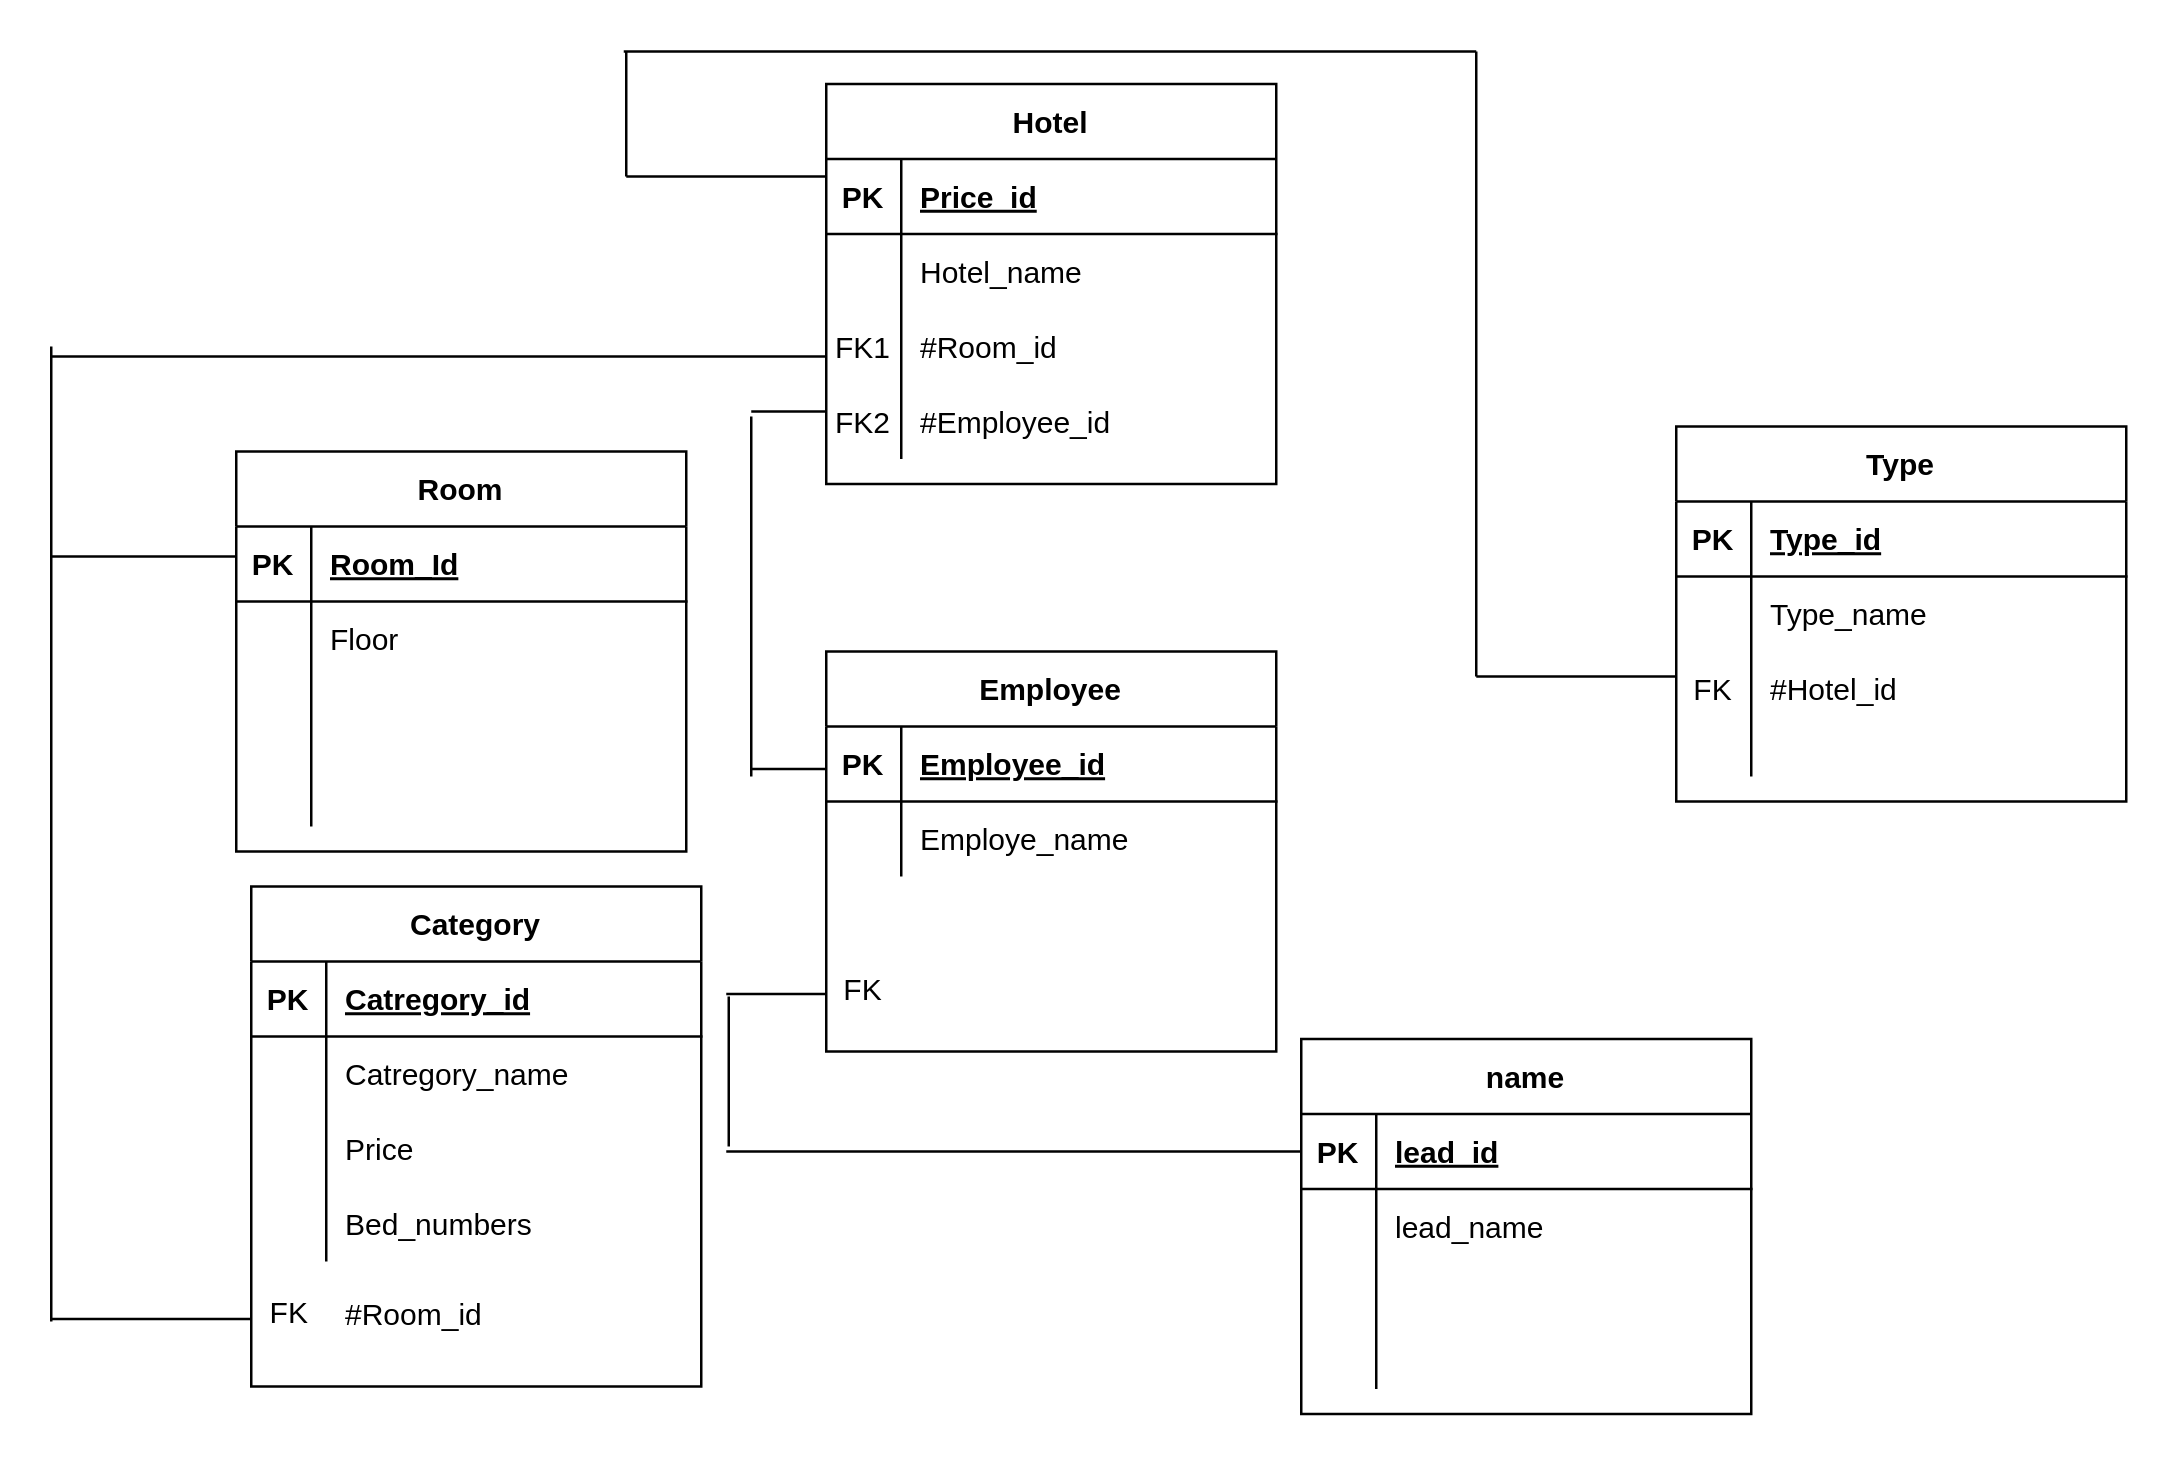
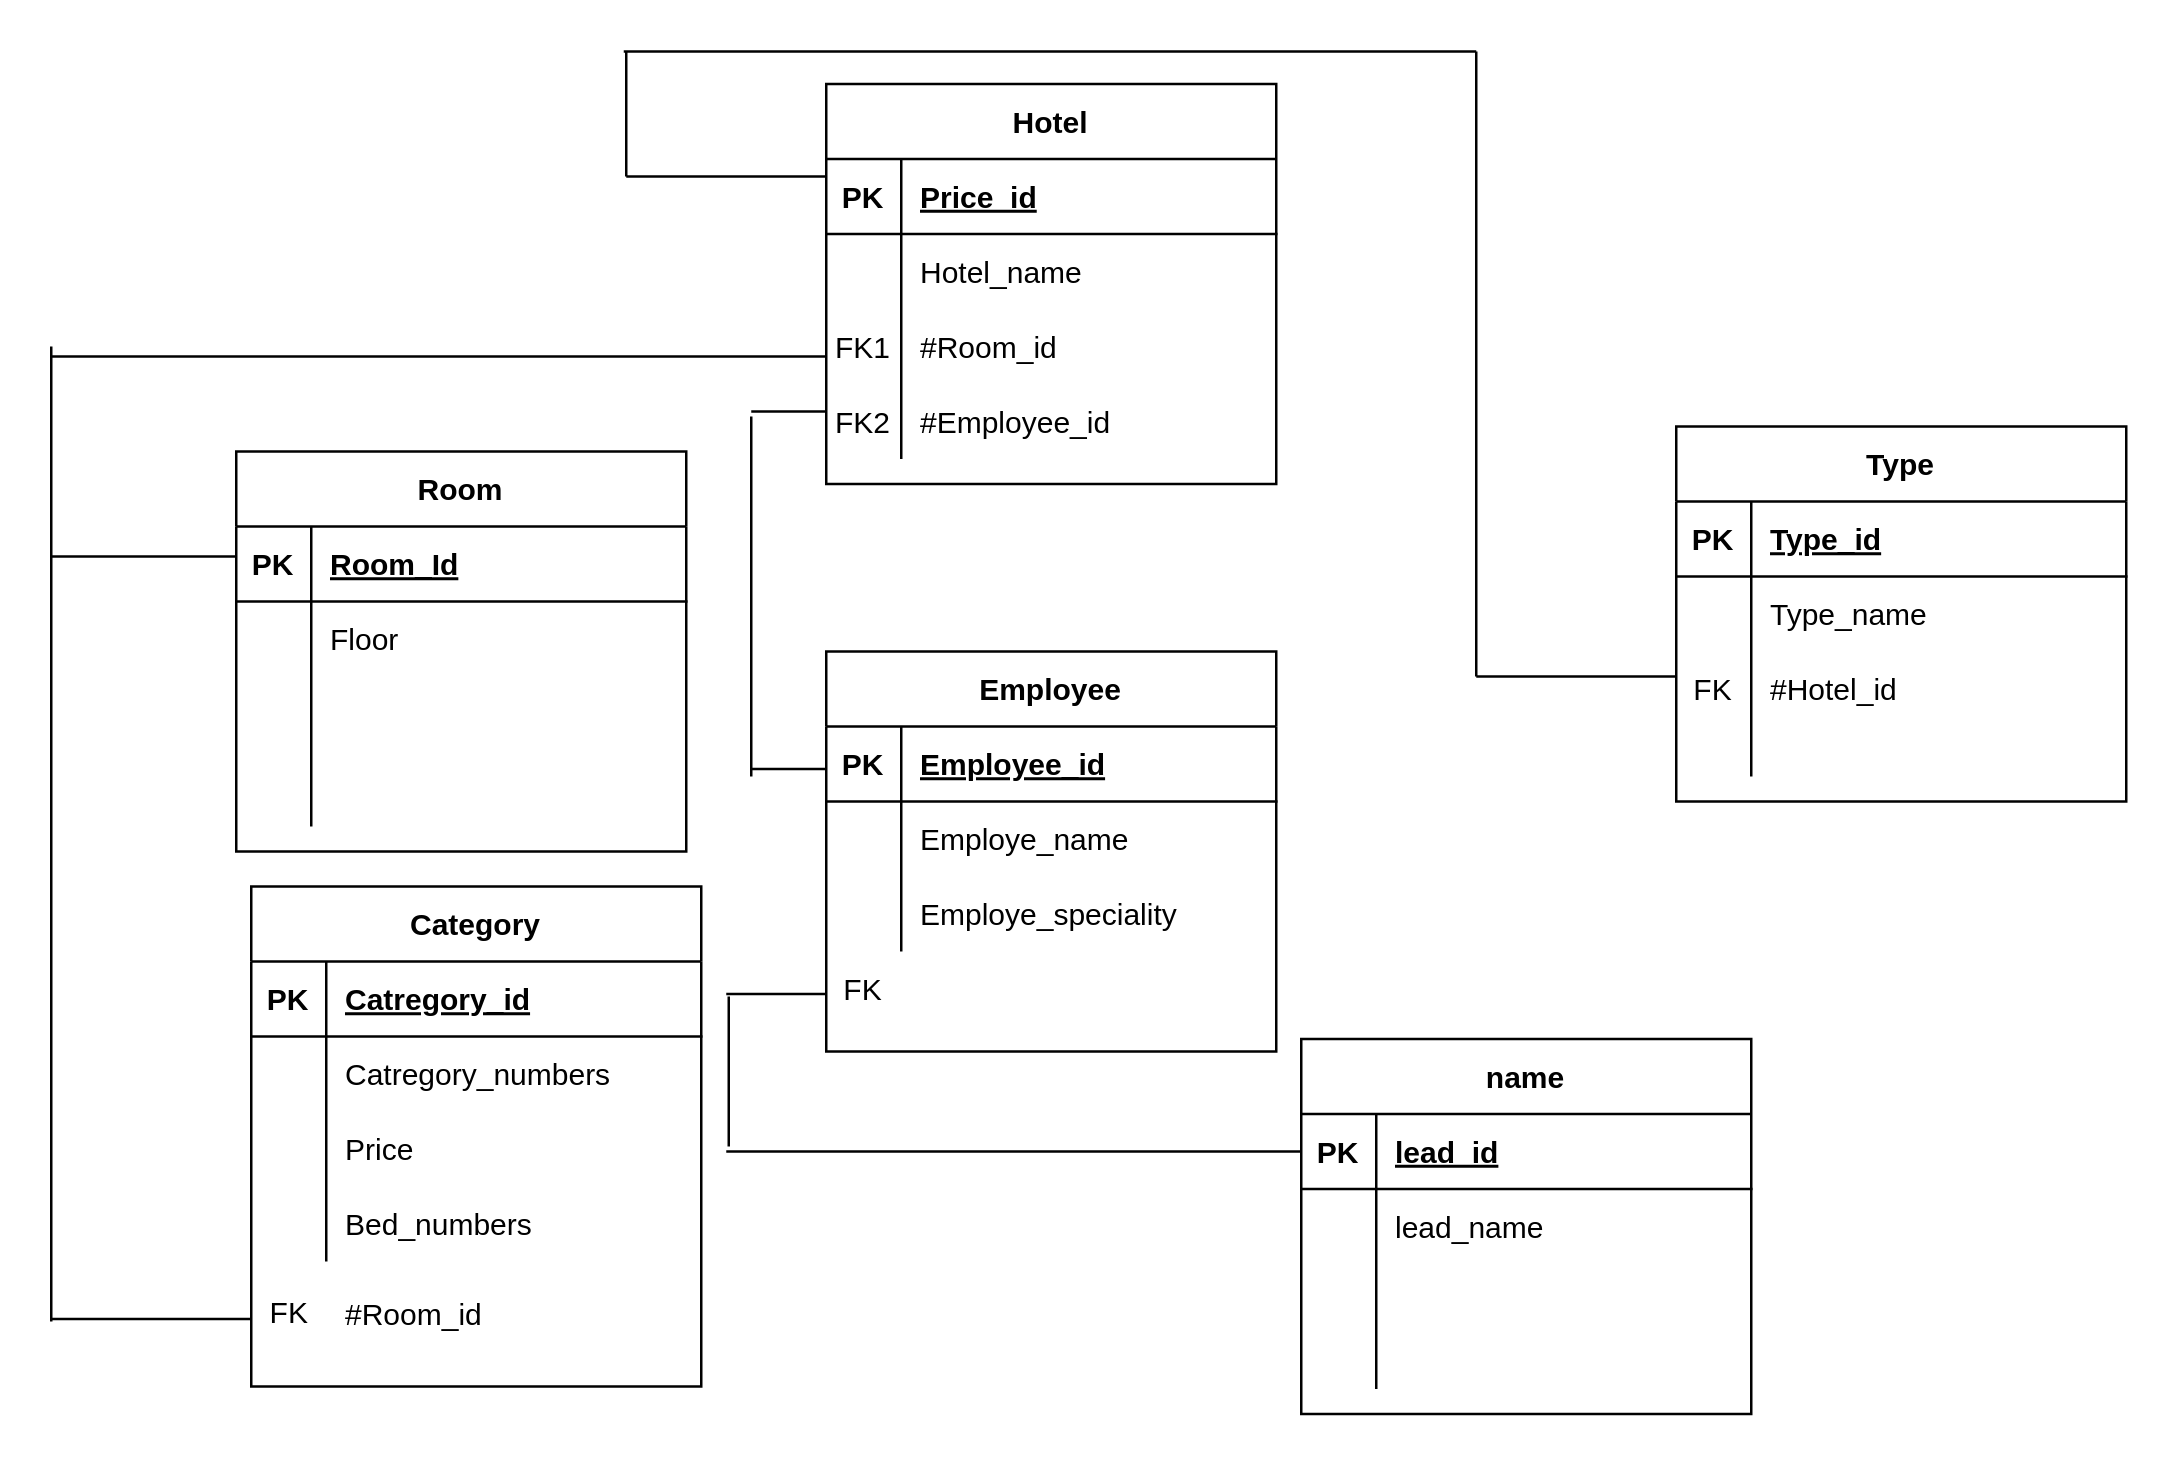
none -> (1089, 914)
(463, 1075) -> (488, 1075)
